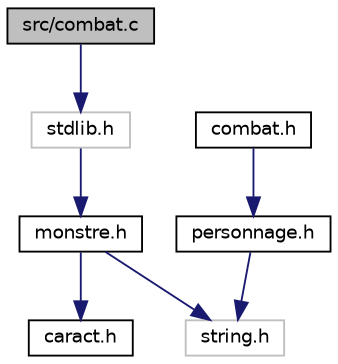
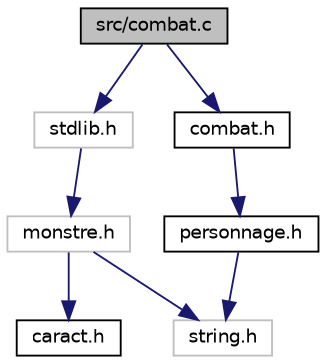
none -> (188, 71)
(81, 234) -> (69, 234)
